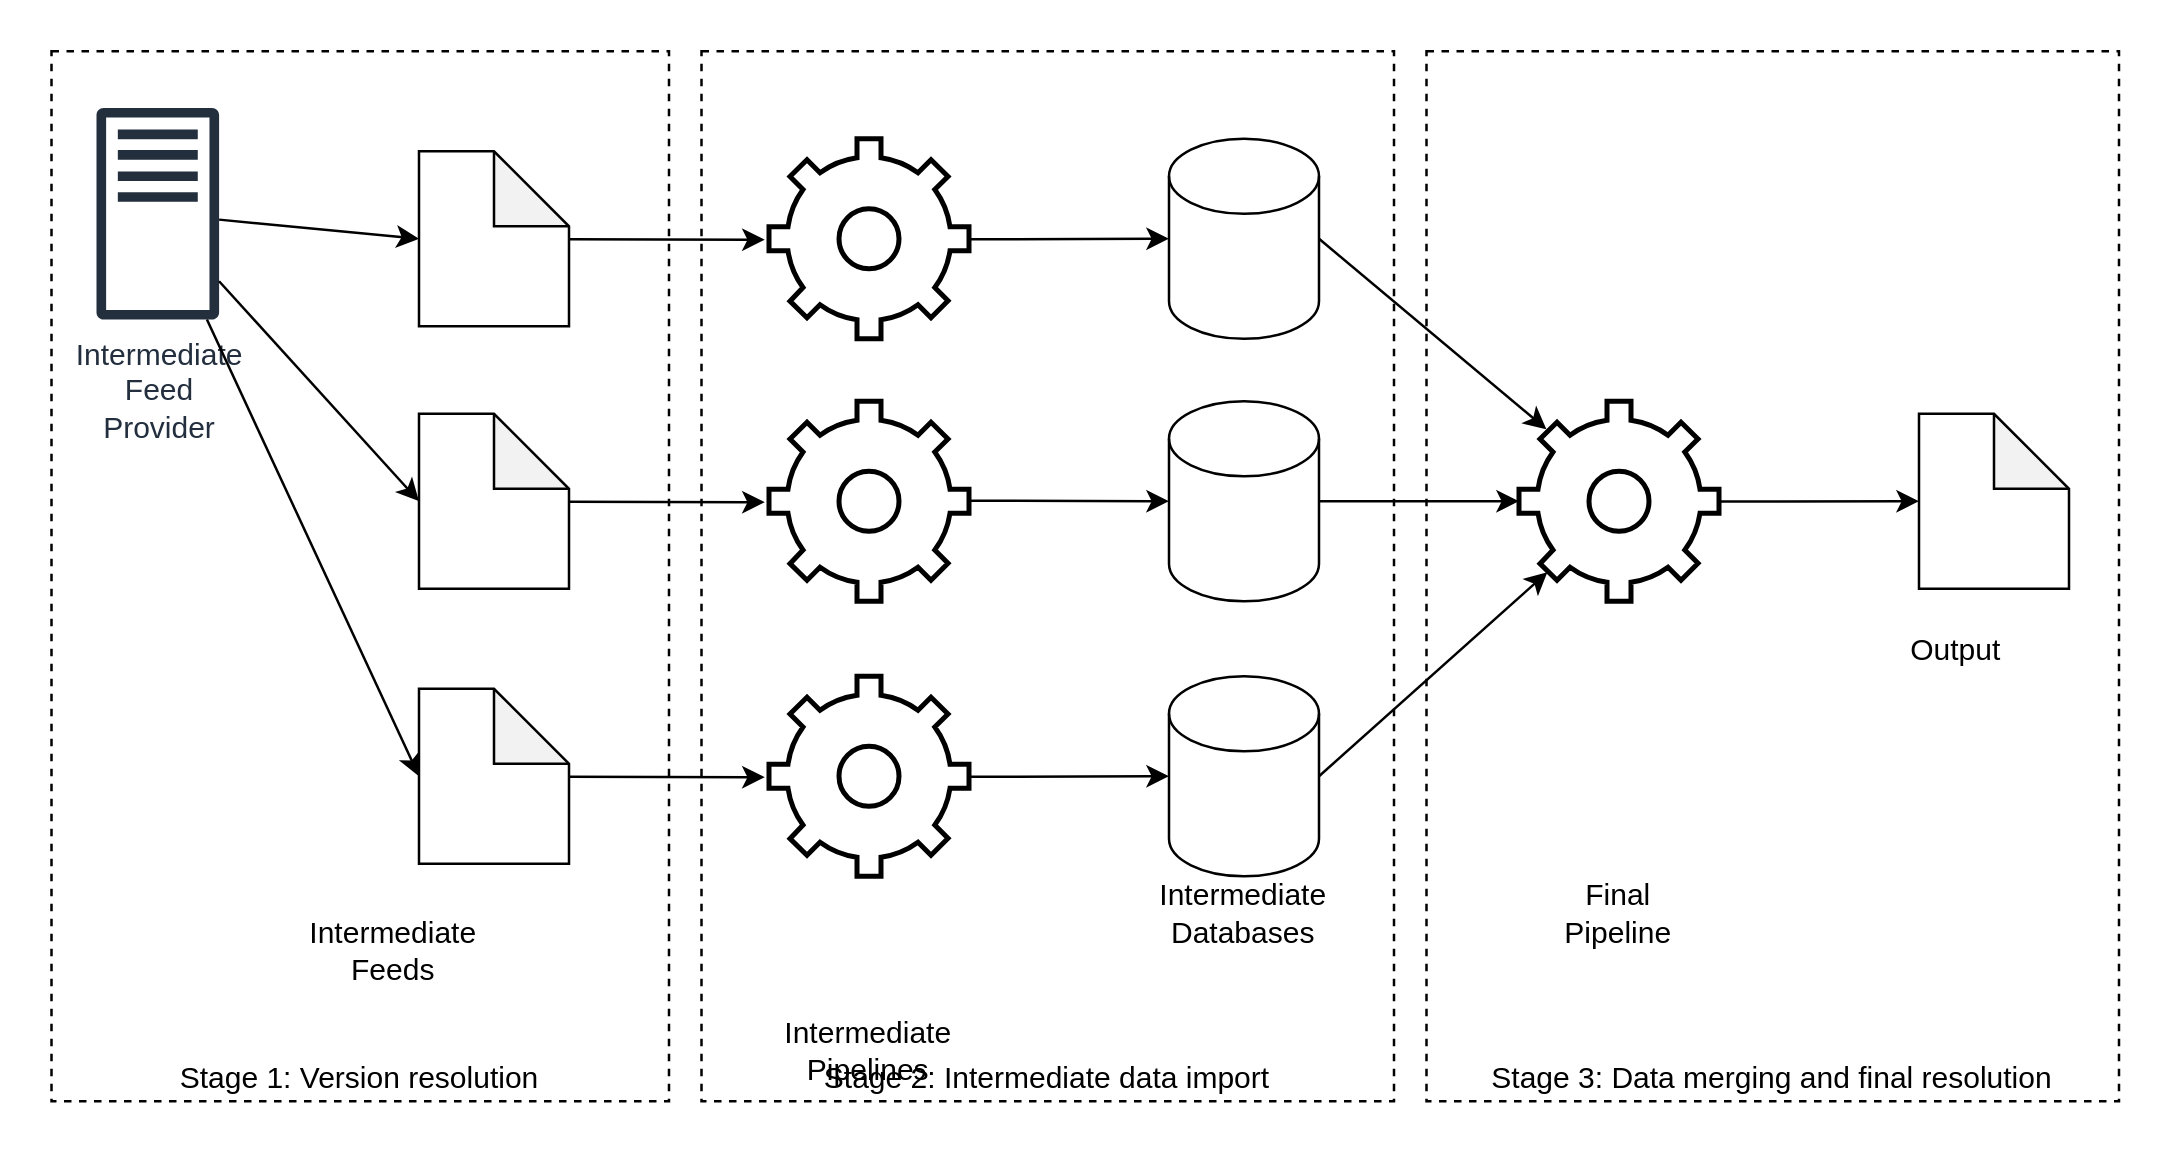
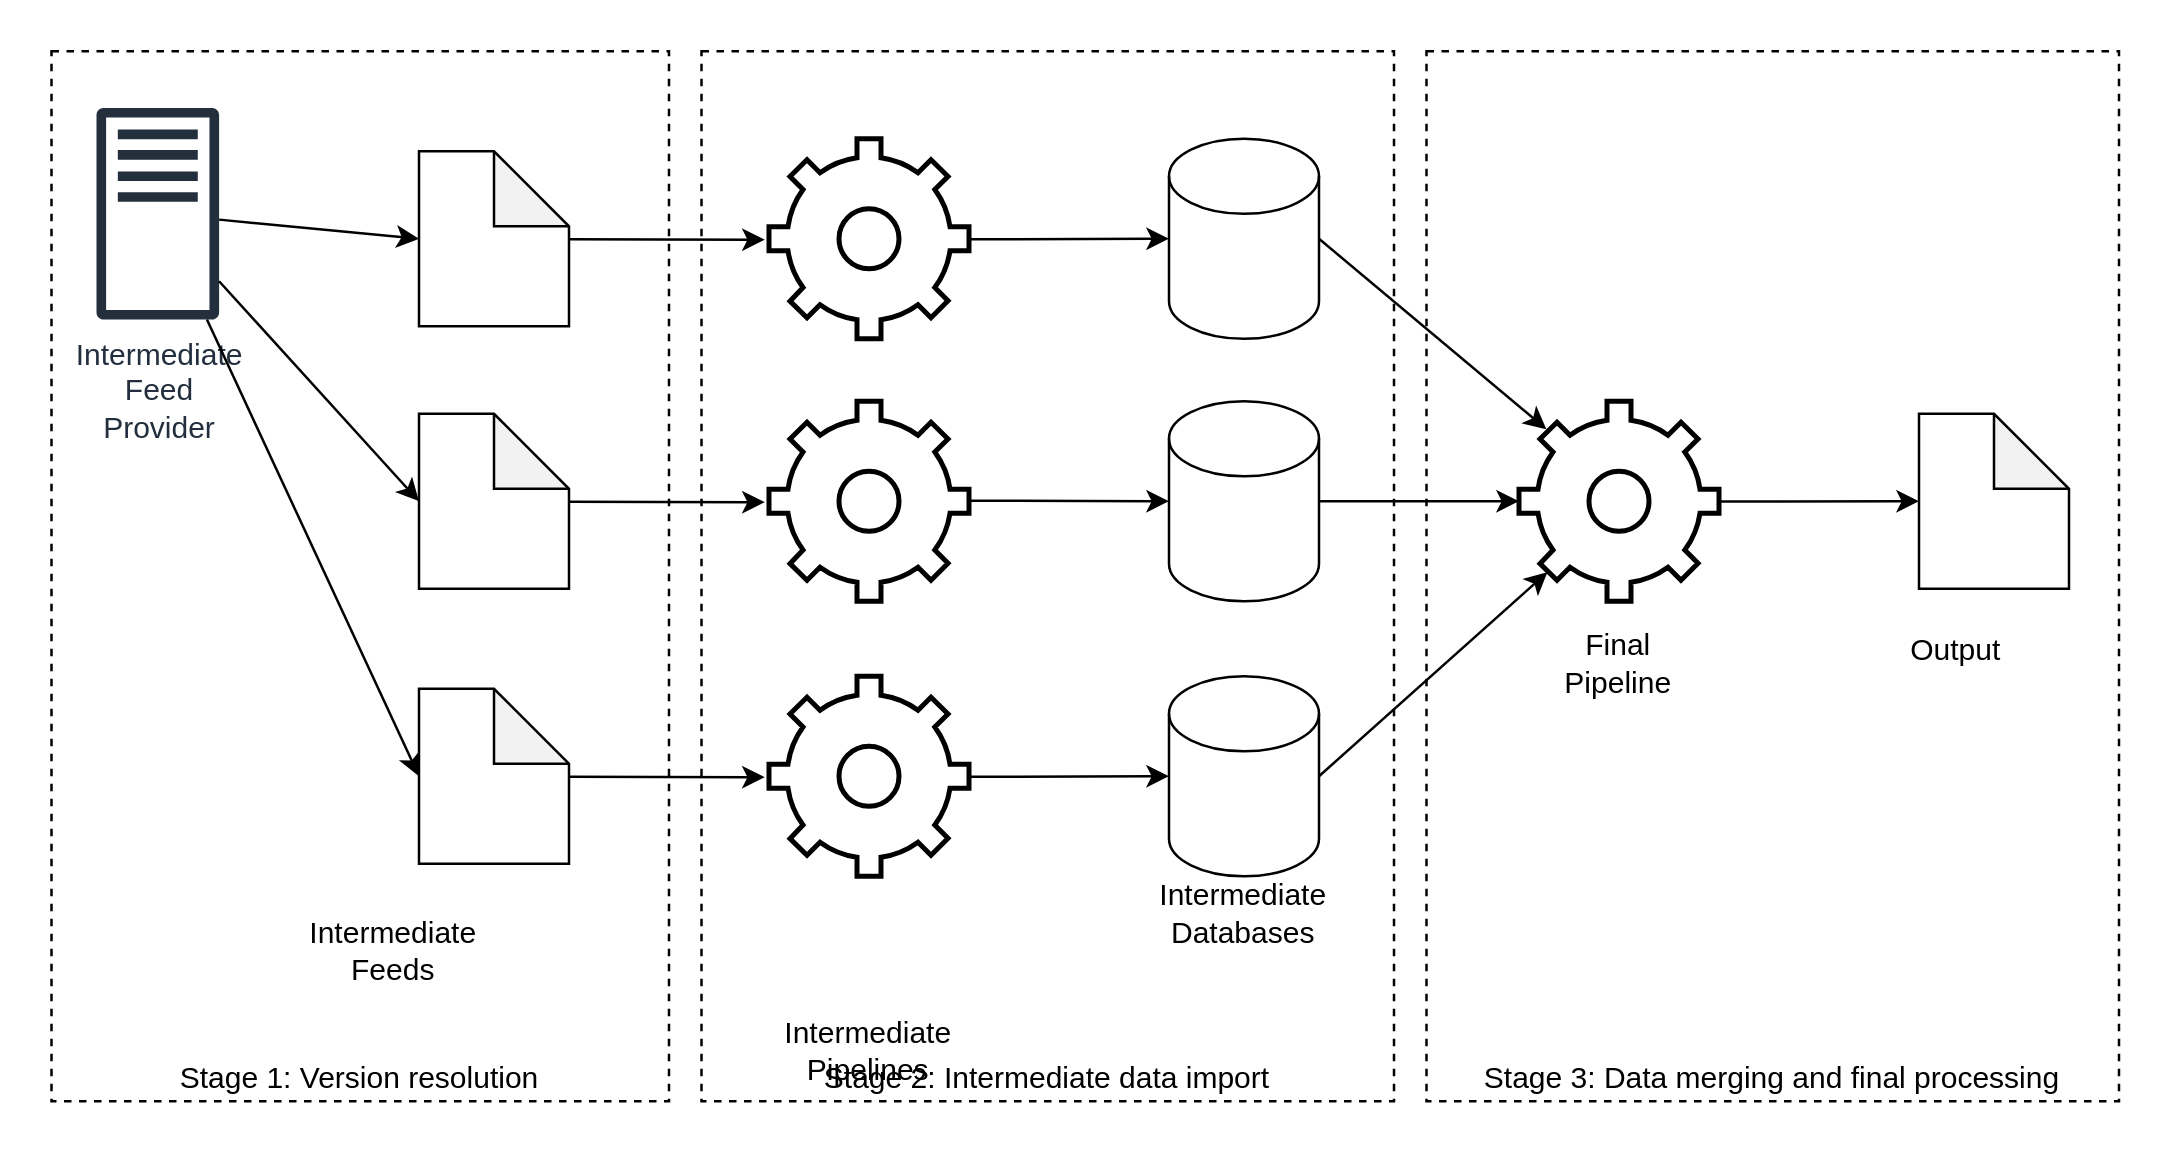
(1619, 914) -> (1619, 664)
(1773, 1076) -> (1773, 1076)
